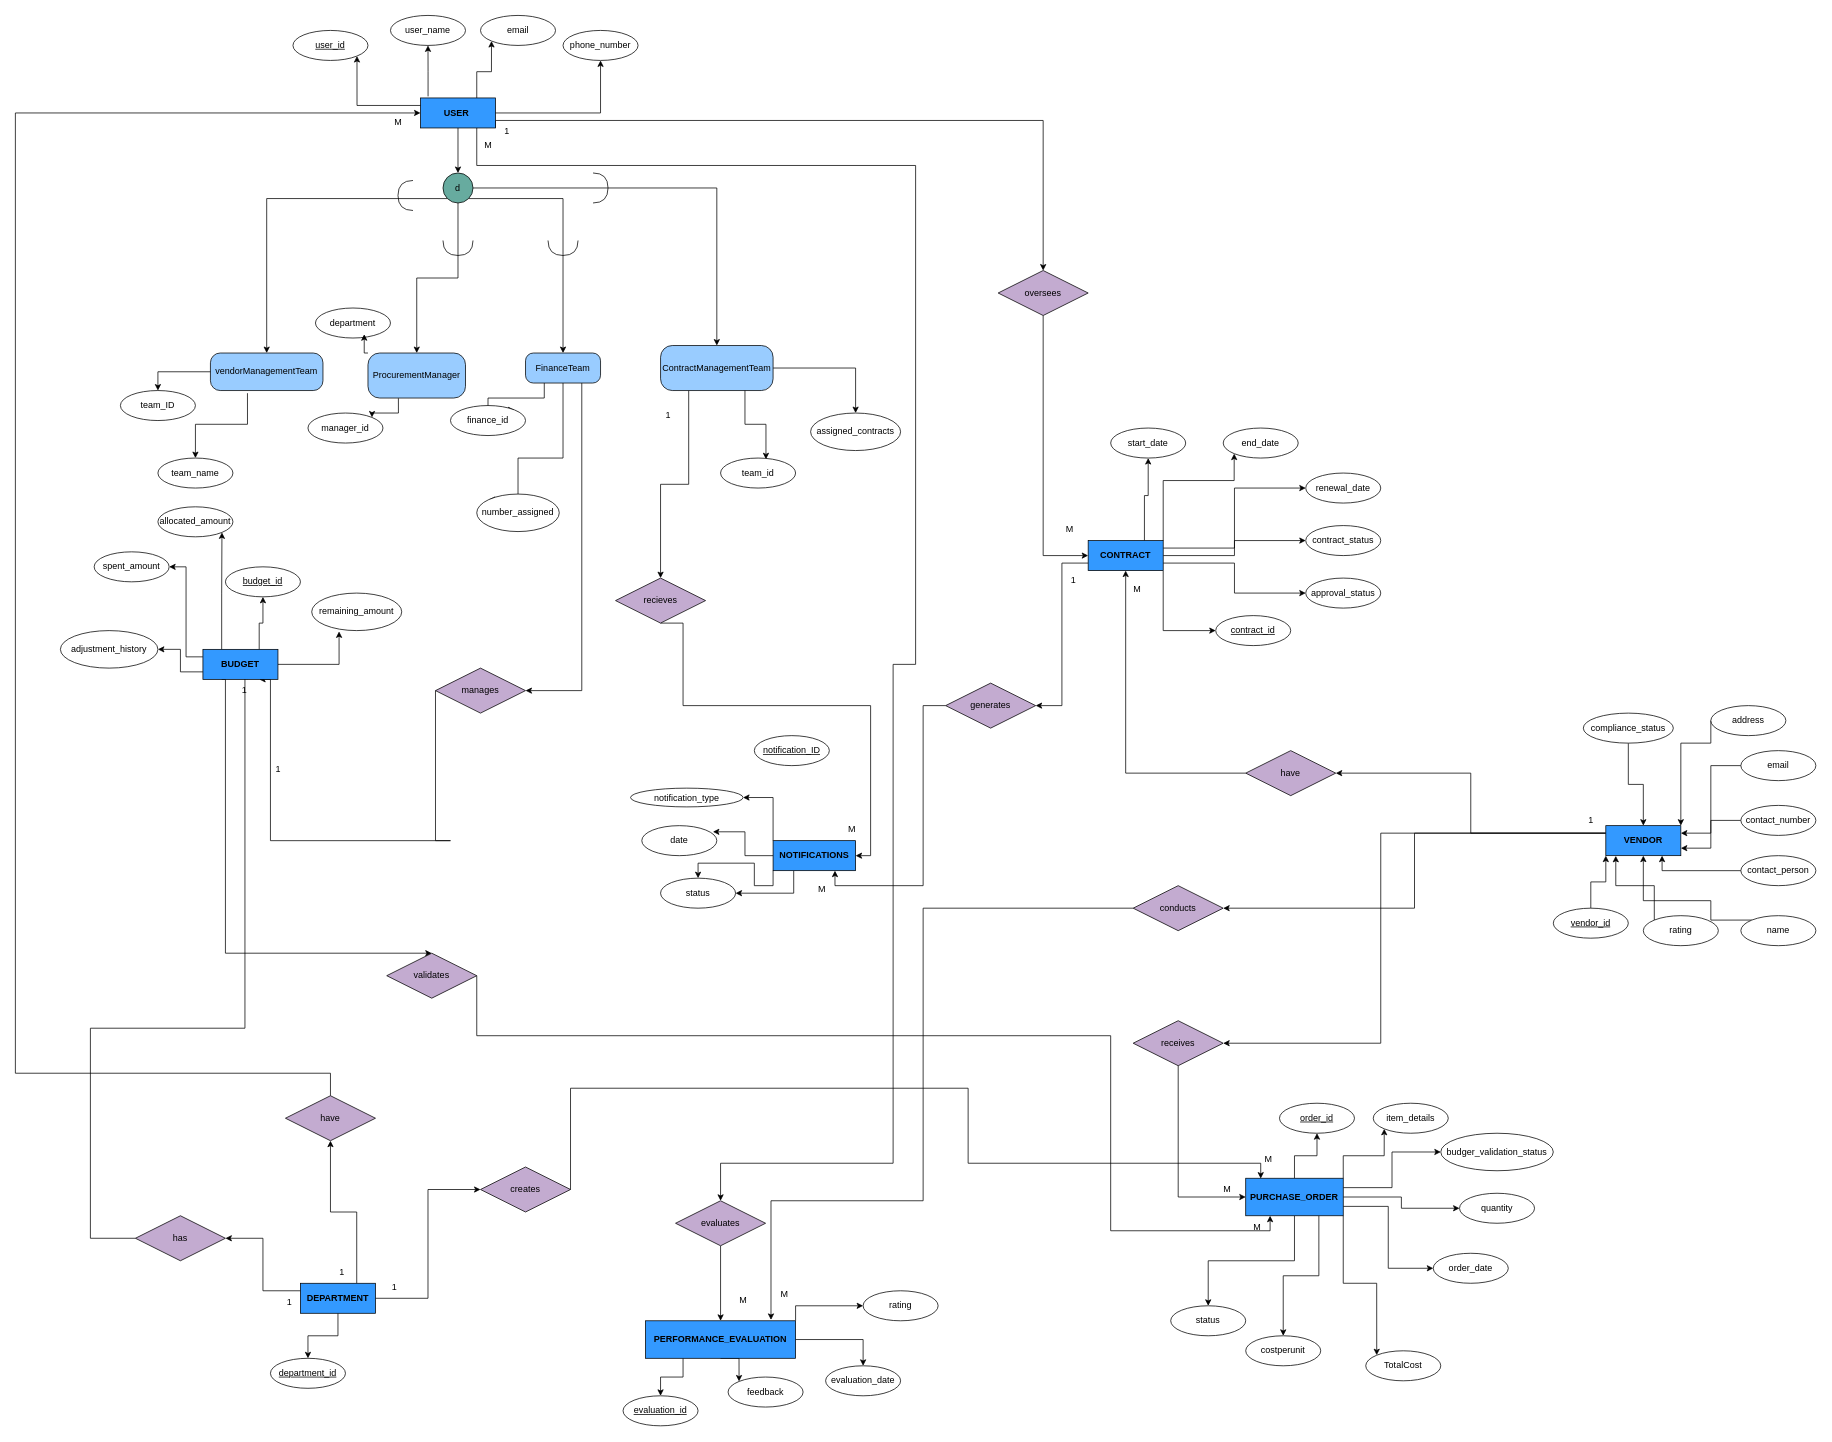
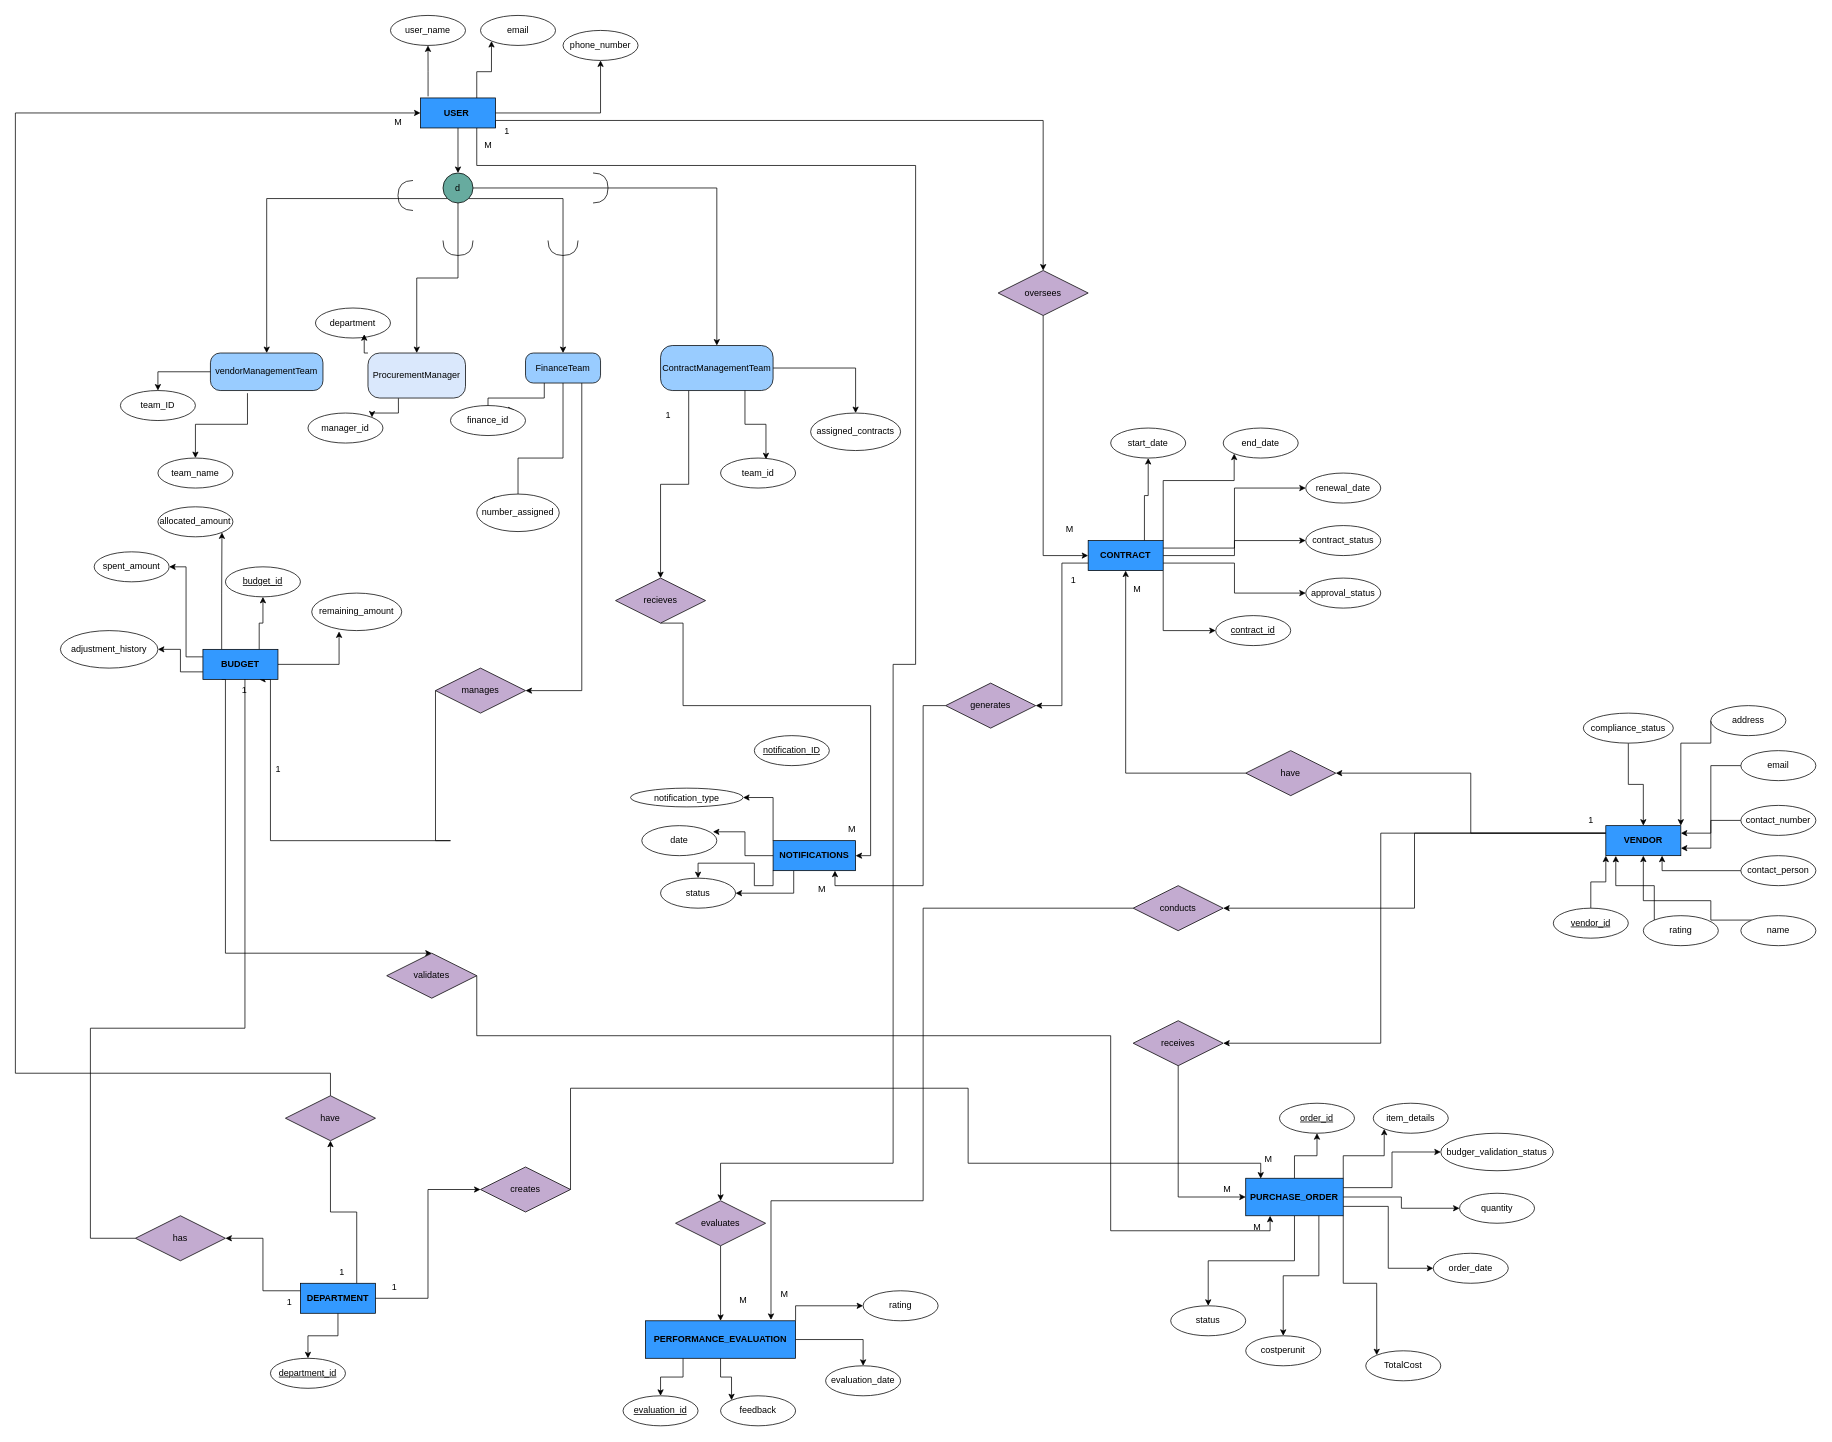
(330, 45) -> none
(388, 105) -> none
(417, 375) -> (417, 375)
(765, 1392) -> (758, 1410)
